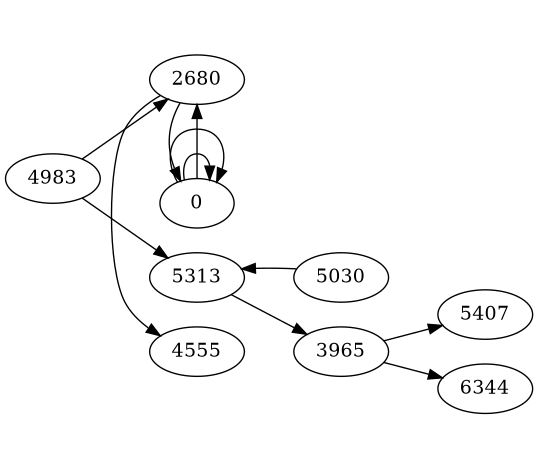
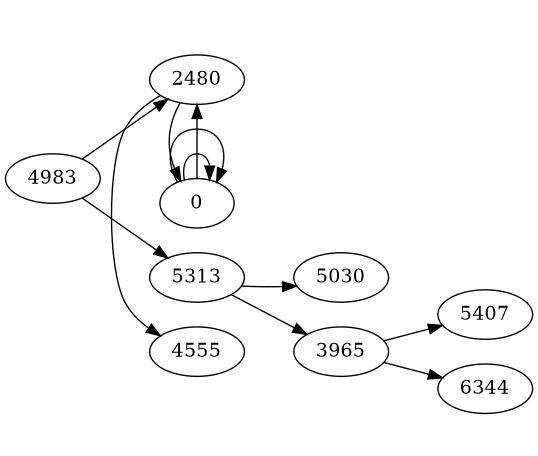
(197, 80) -> (197, 80)
(276, 268) -> (262, 287)
